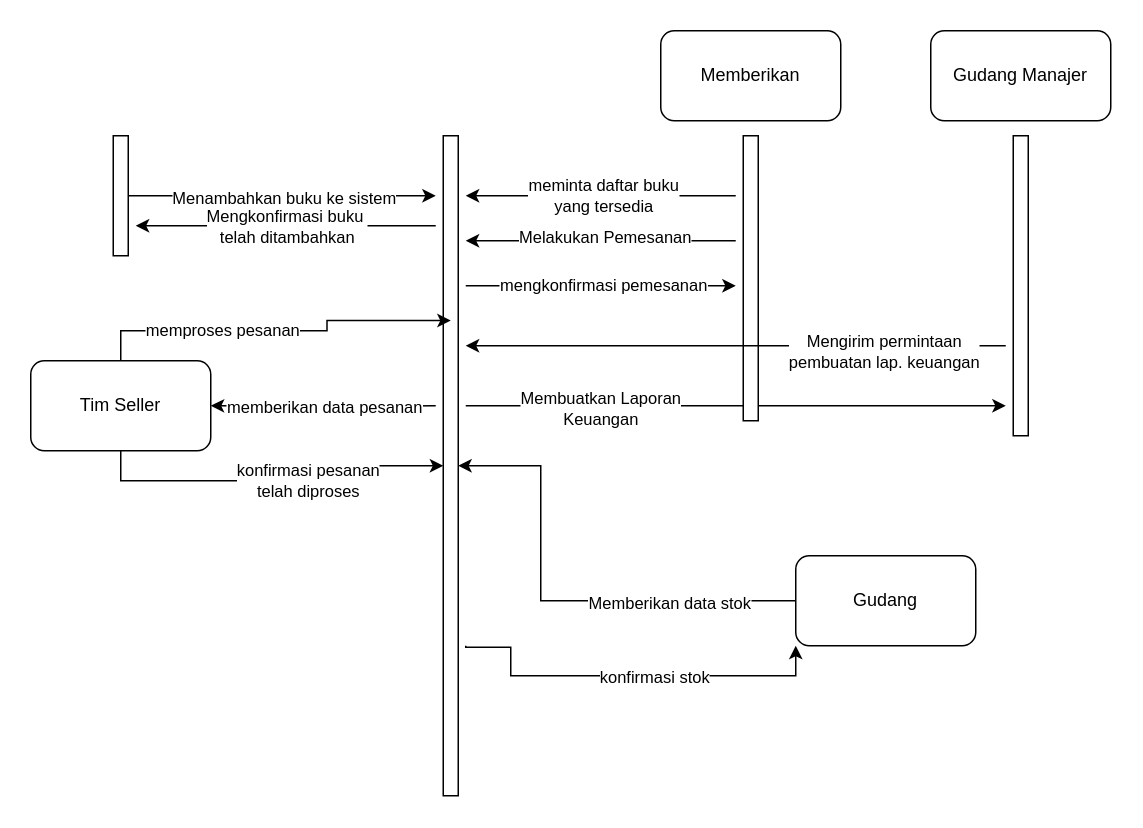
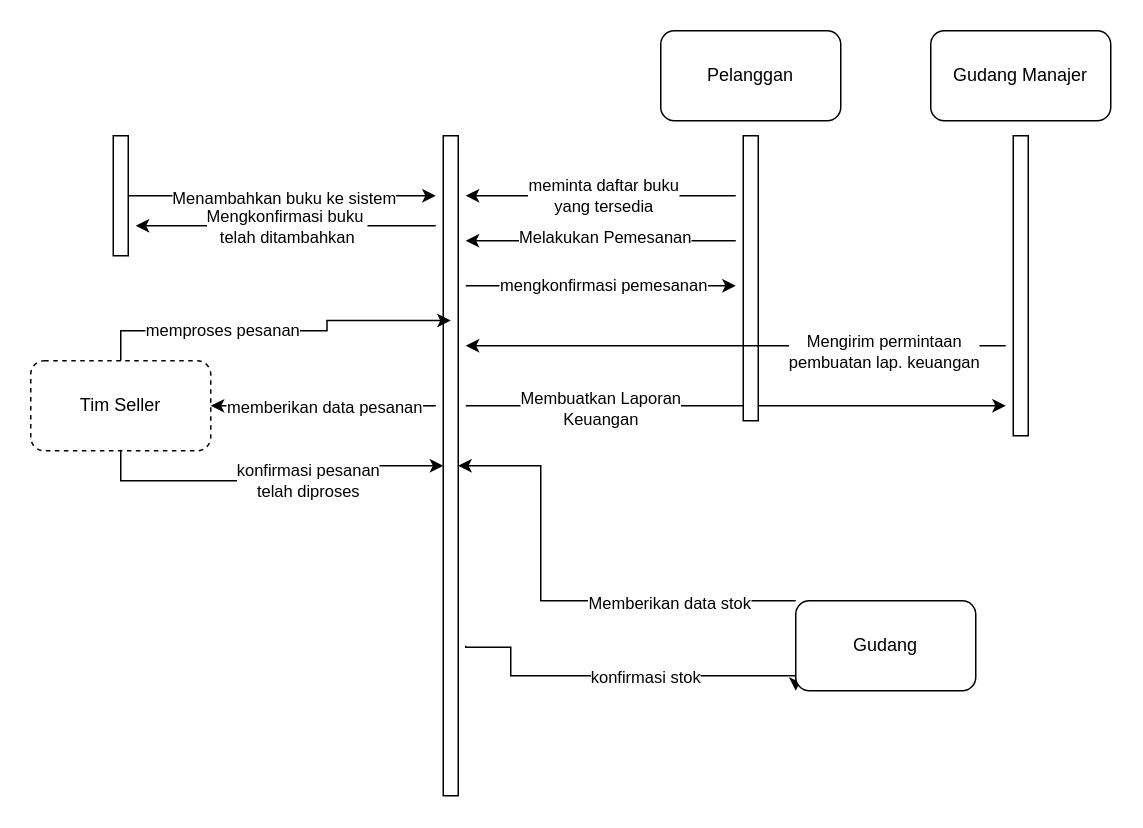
(751, 76) -> (751, 76)
(121, 406) -> (121, 406)
(886, 601) -> (886, 646)
